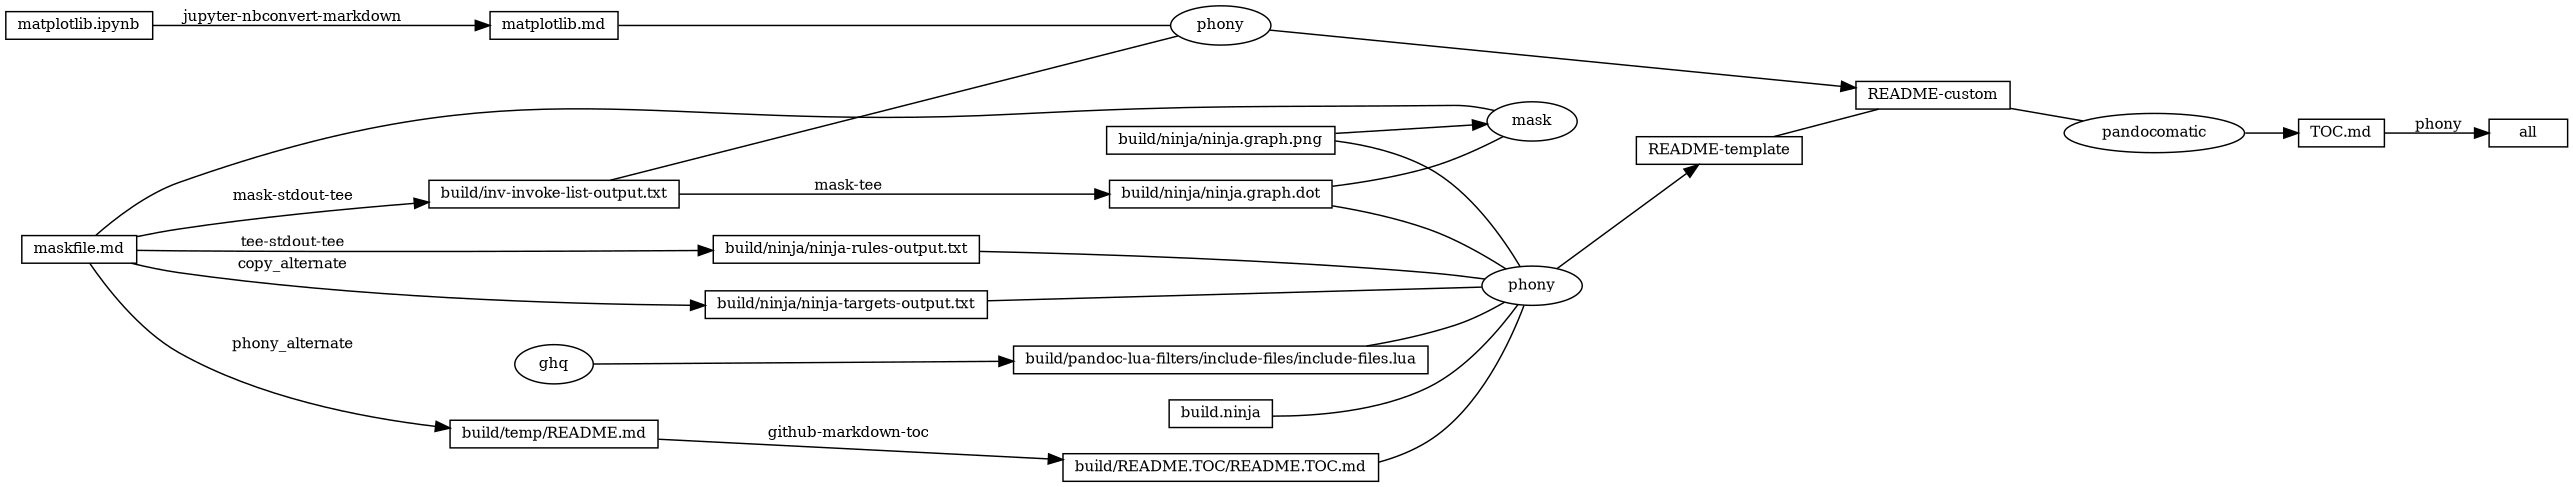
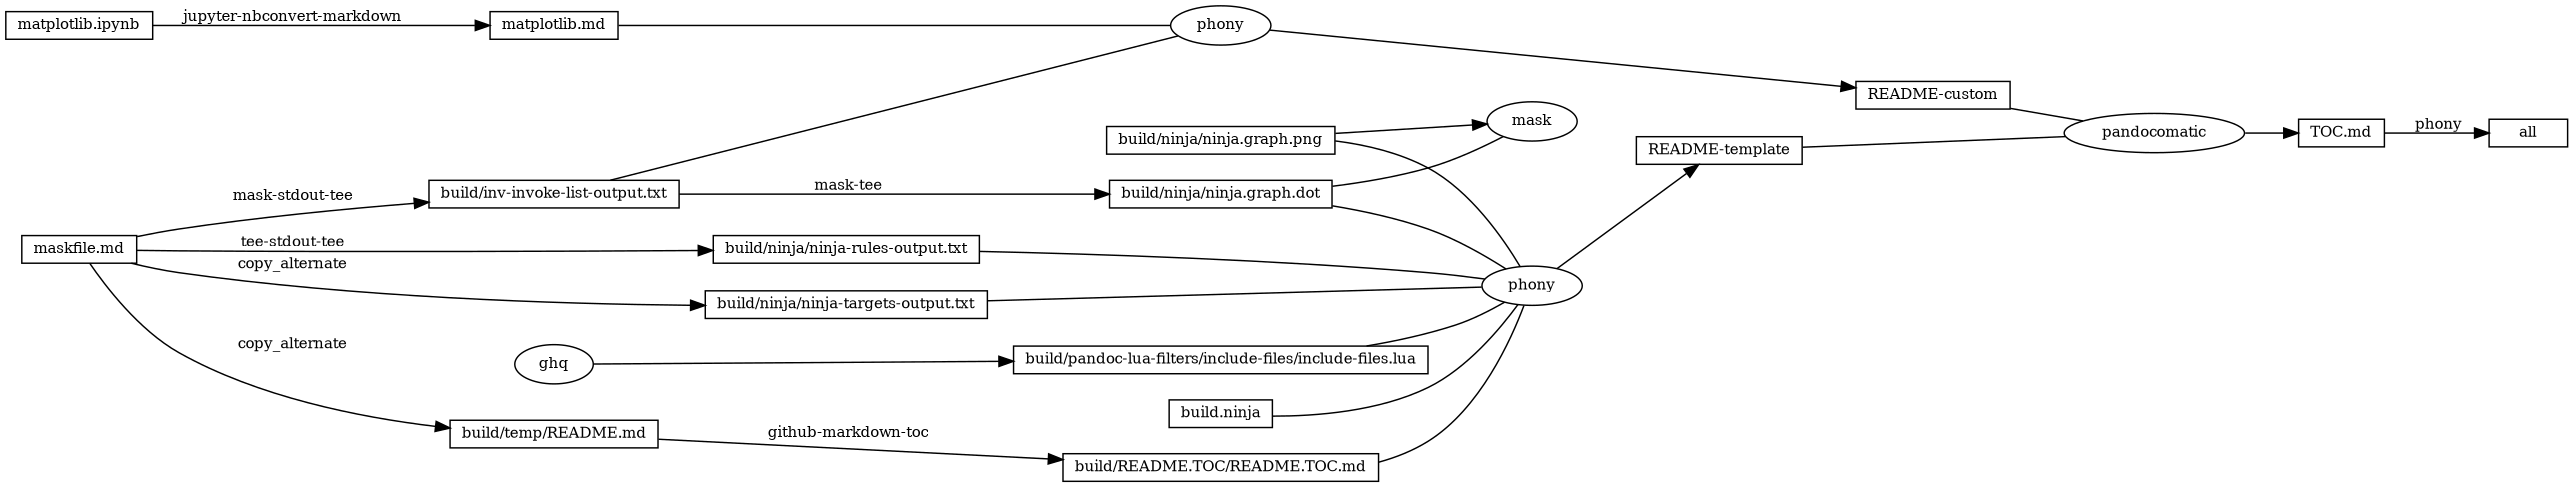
(783, 115) -> none
(1826, 123) -> (1934, 142)
(291, 345) -> (291, 345)
